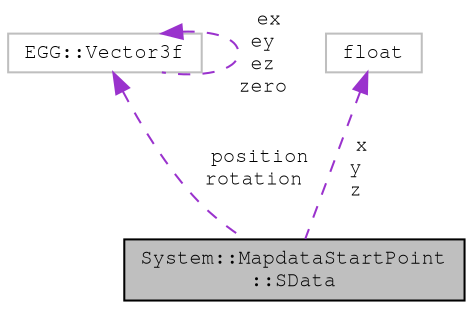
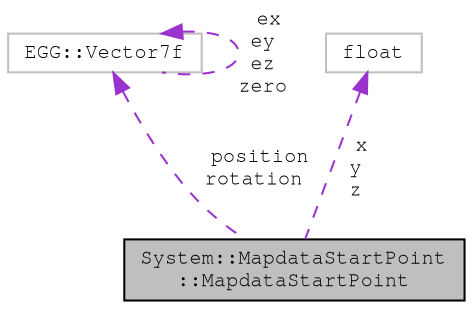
(105, 53) -> (105, 53)
(294, 270) -> (294, 270)
